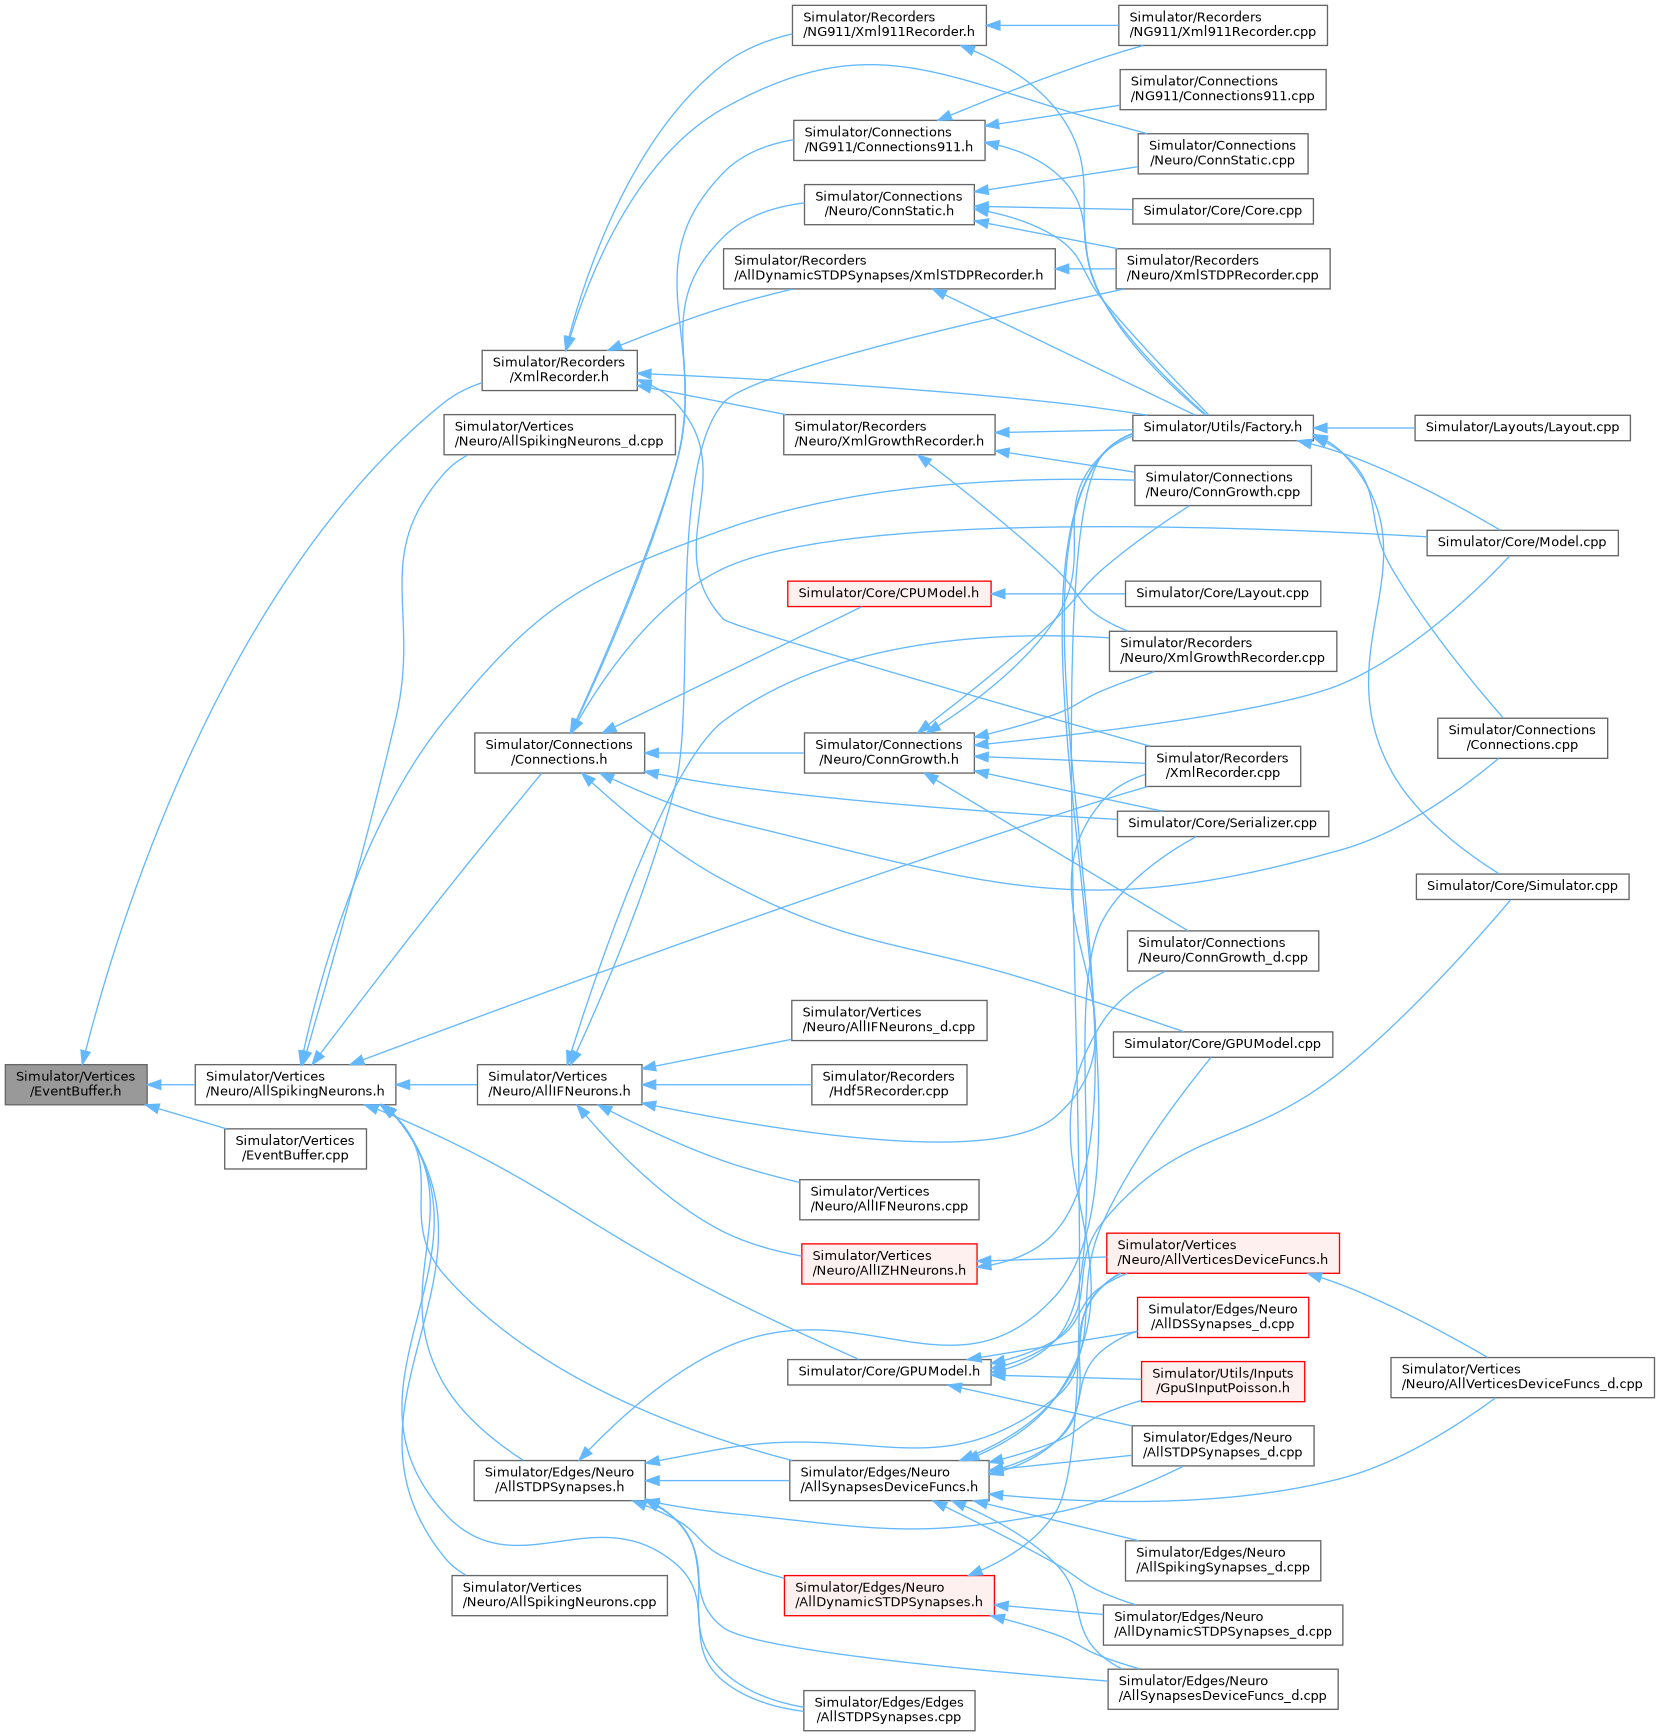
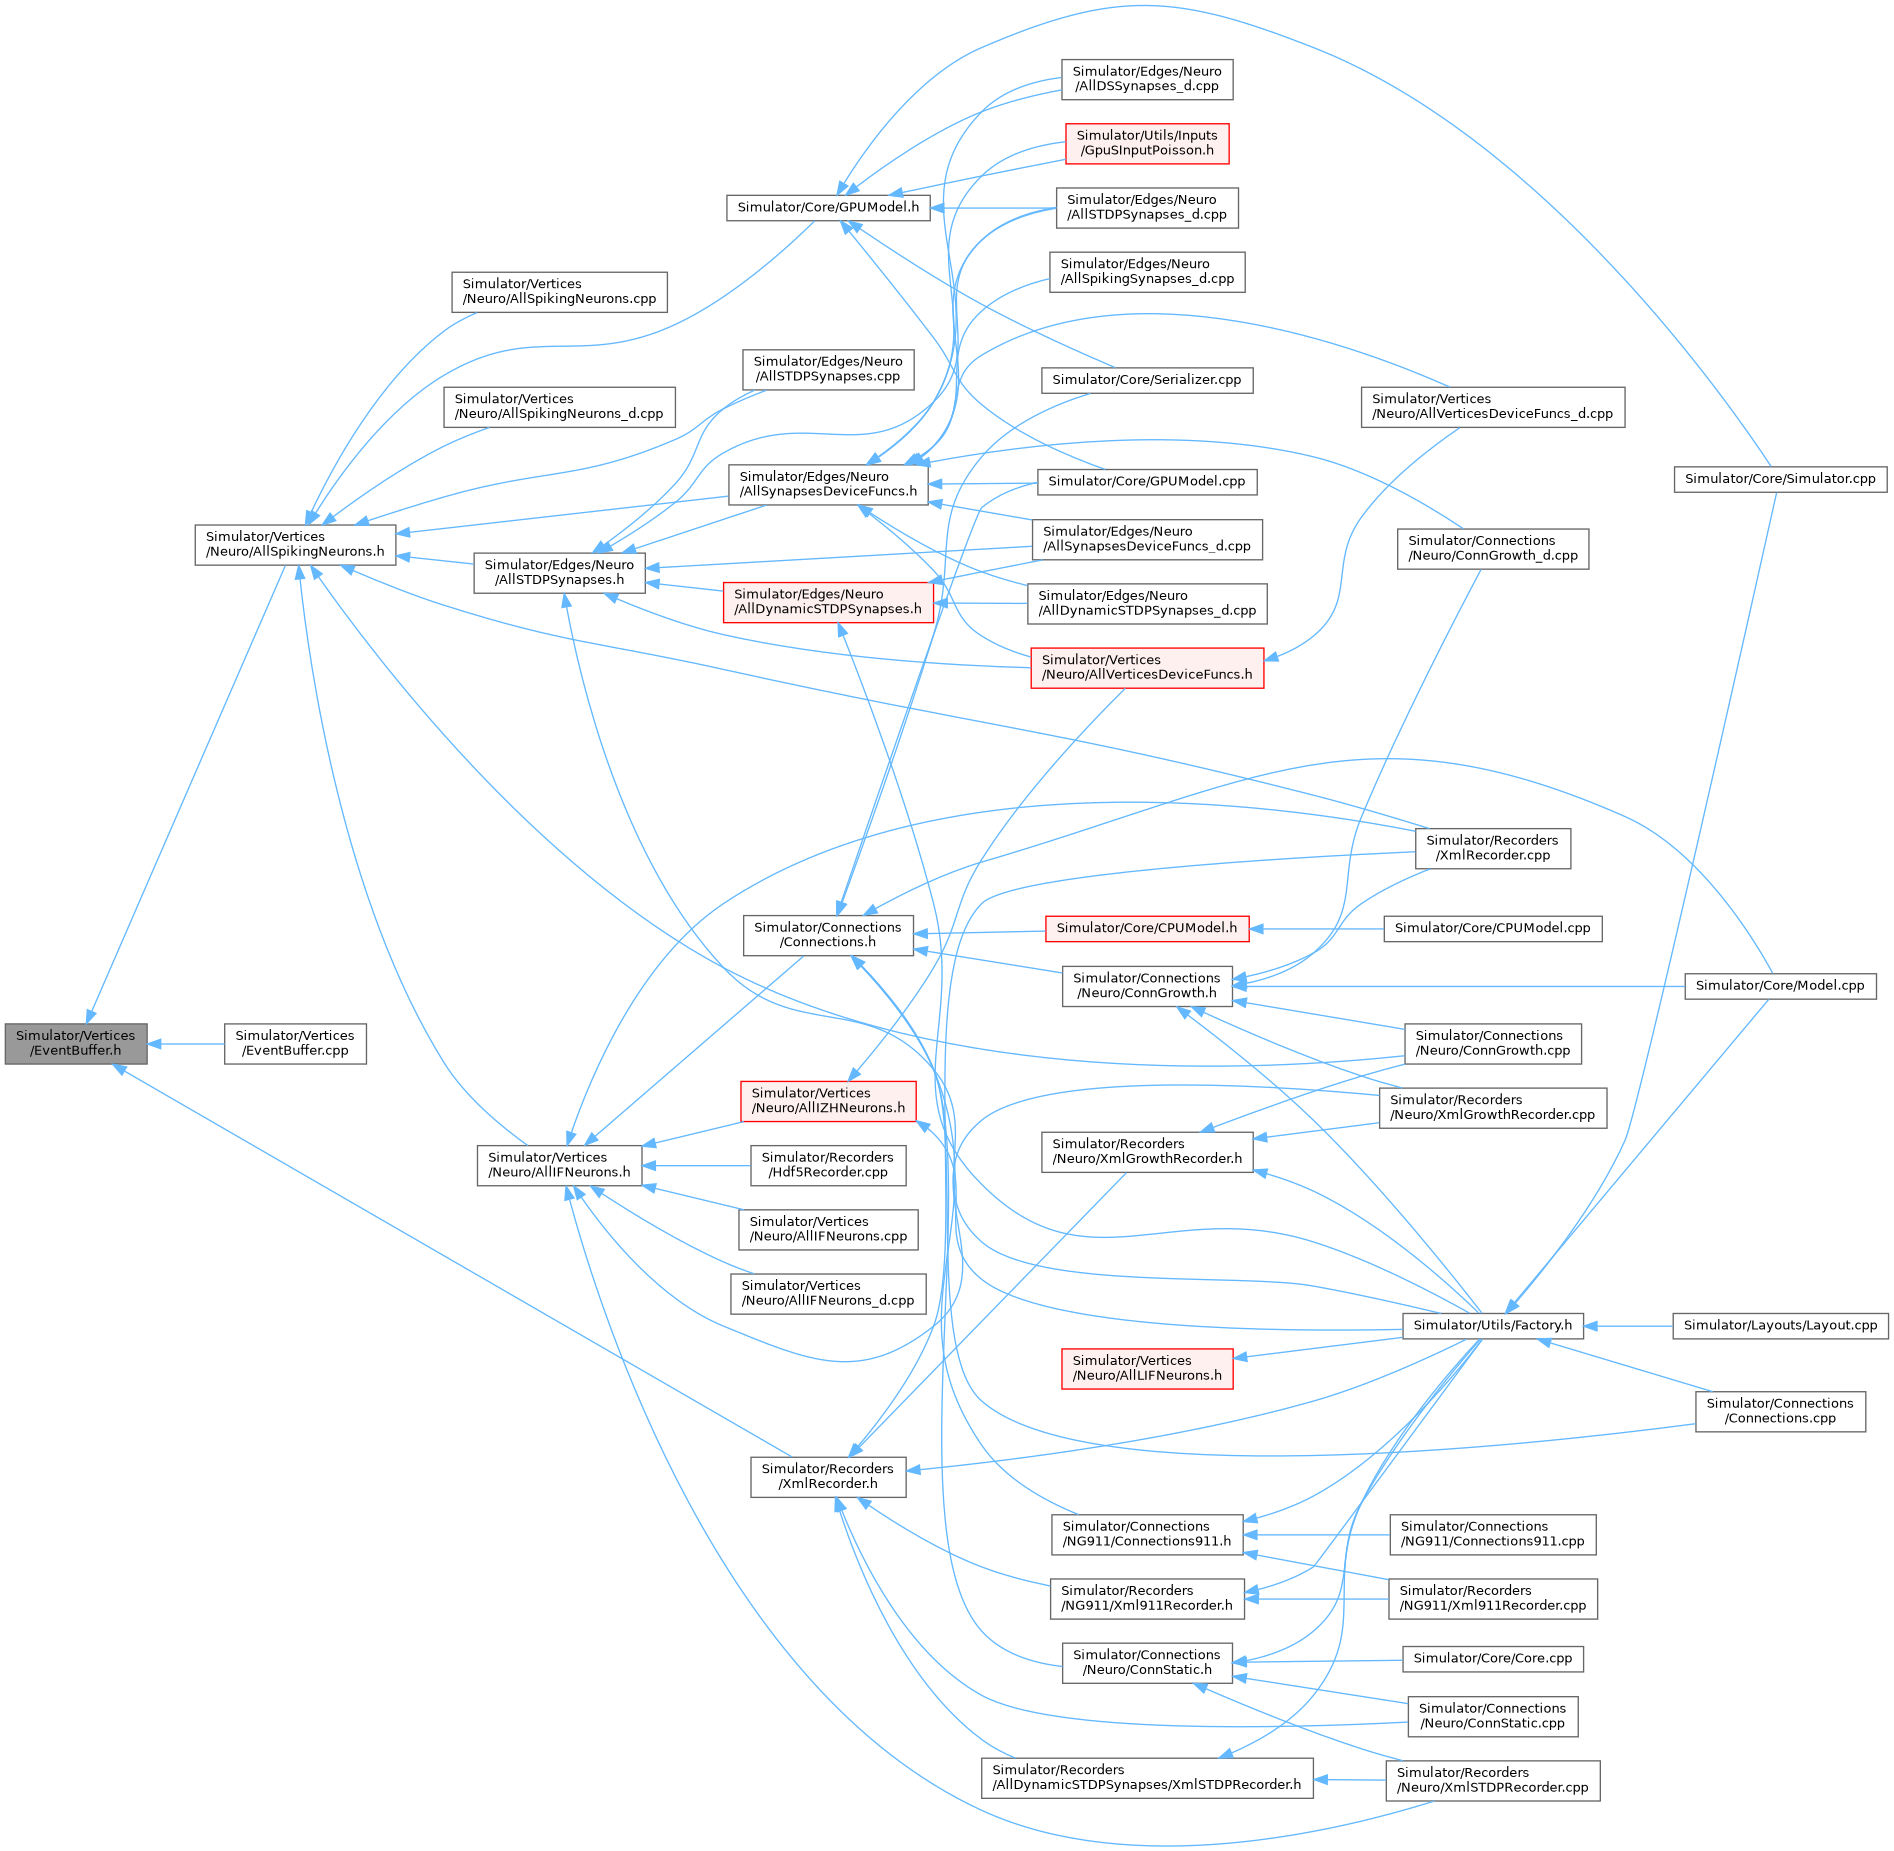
(1223, 594) -> (1493, 929)
(1084, 794) -> none
(429, 912) -> (699, 1046)
(1223, 1317) -> (1148, 80)
(1072, 1325) -> (966, 390)
none -> (1148, 1369)
(889, 1711) -> (829, 370)
